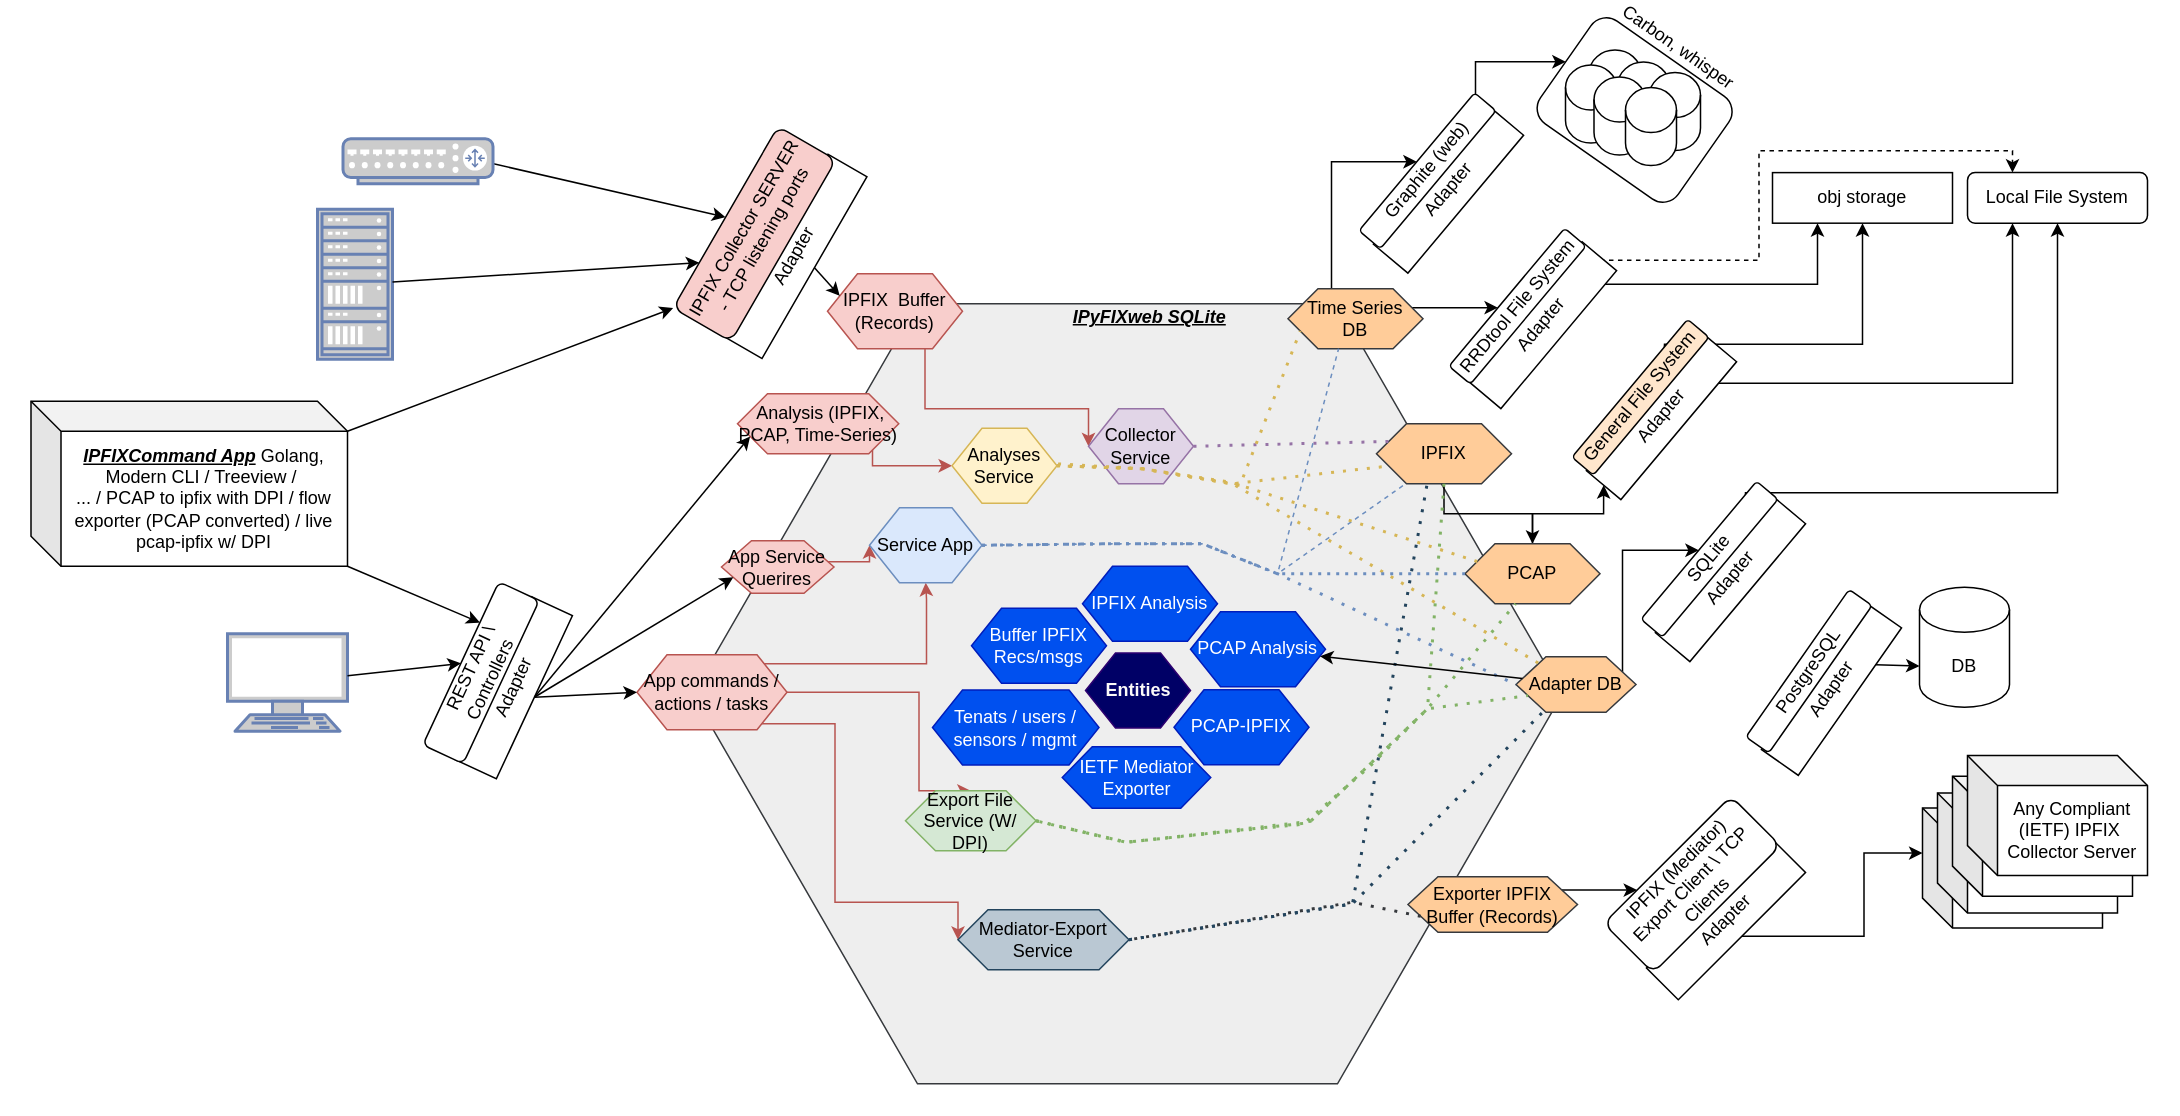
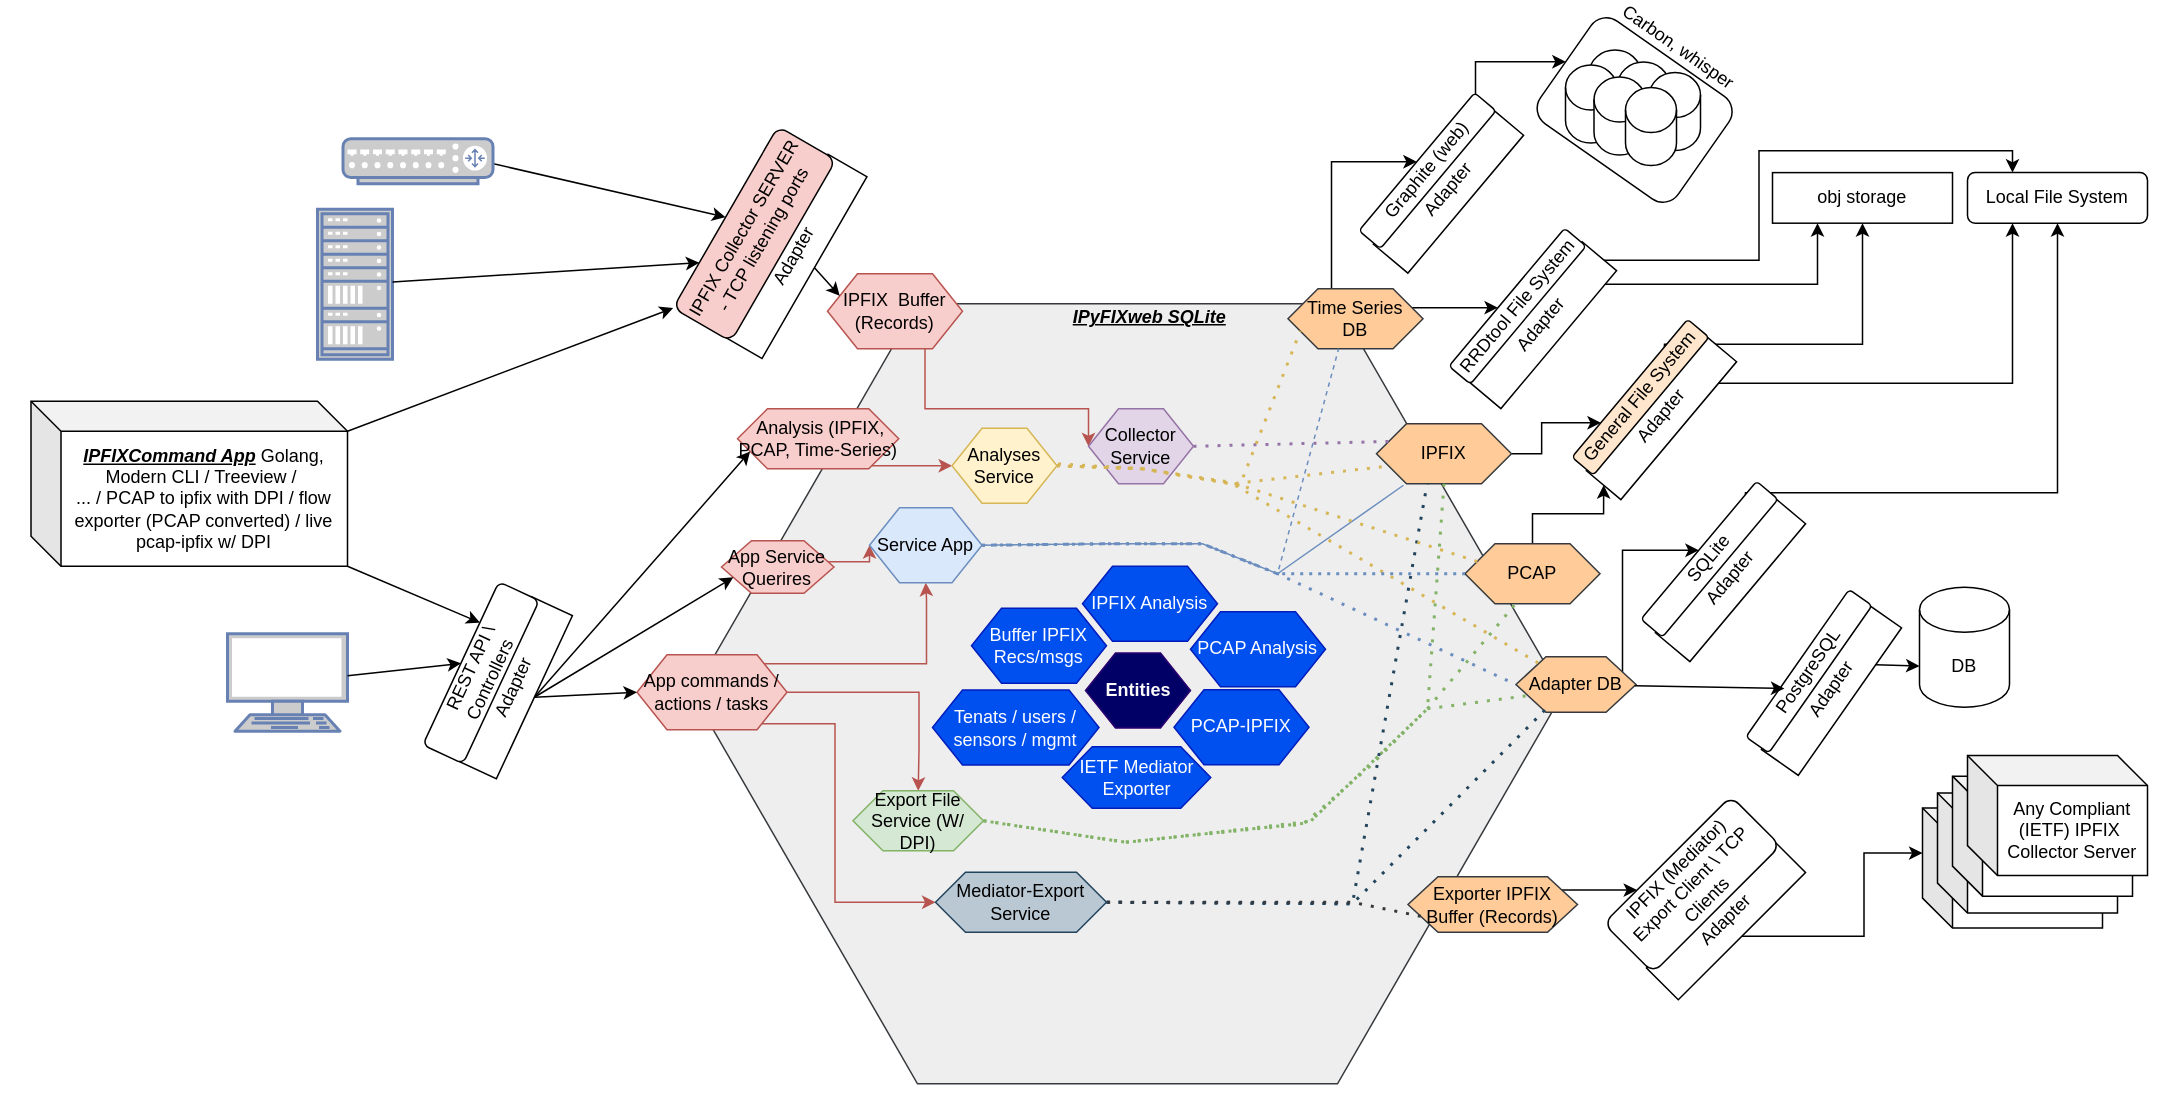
(1759, 152) -> (1759, 152)
(818, 424) -> (818, 439)
(1482, 514) -> (1541, 429)
(1341, 529) -> (1341, 529)
(1410, 666) -> (1705, 687)
(971, 821) -> (918, 821)
(1043, 940) -> (1021, 902)
